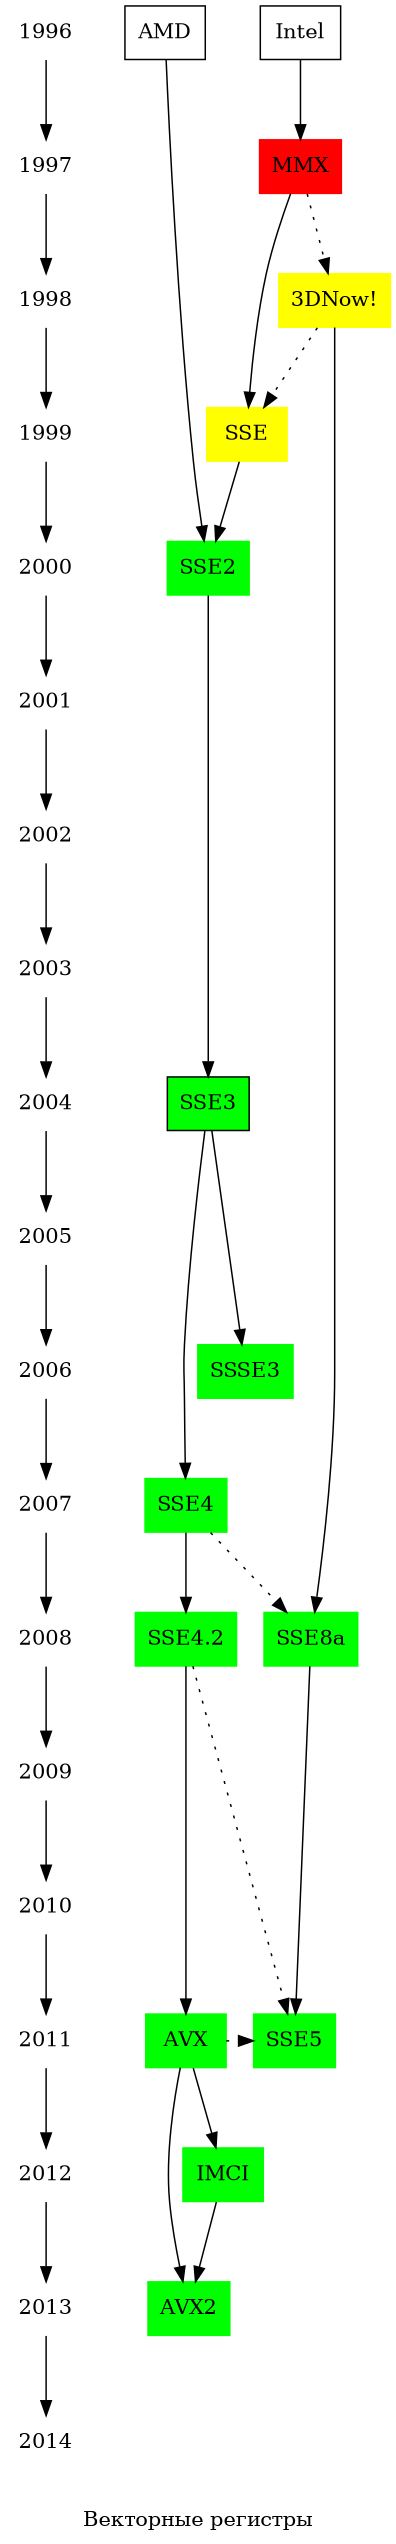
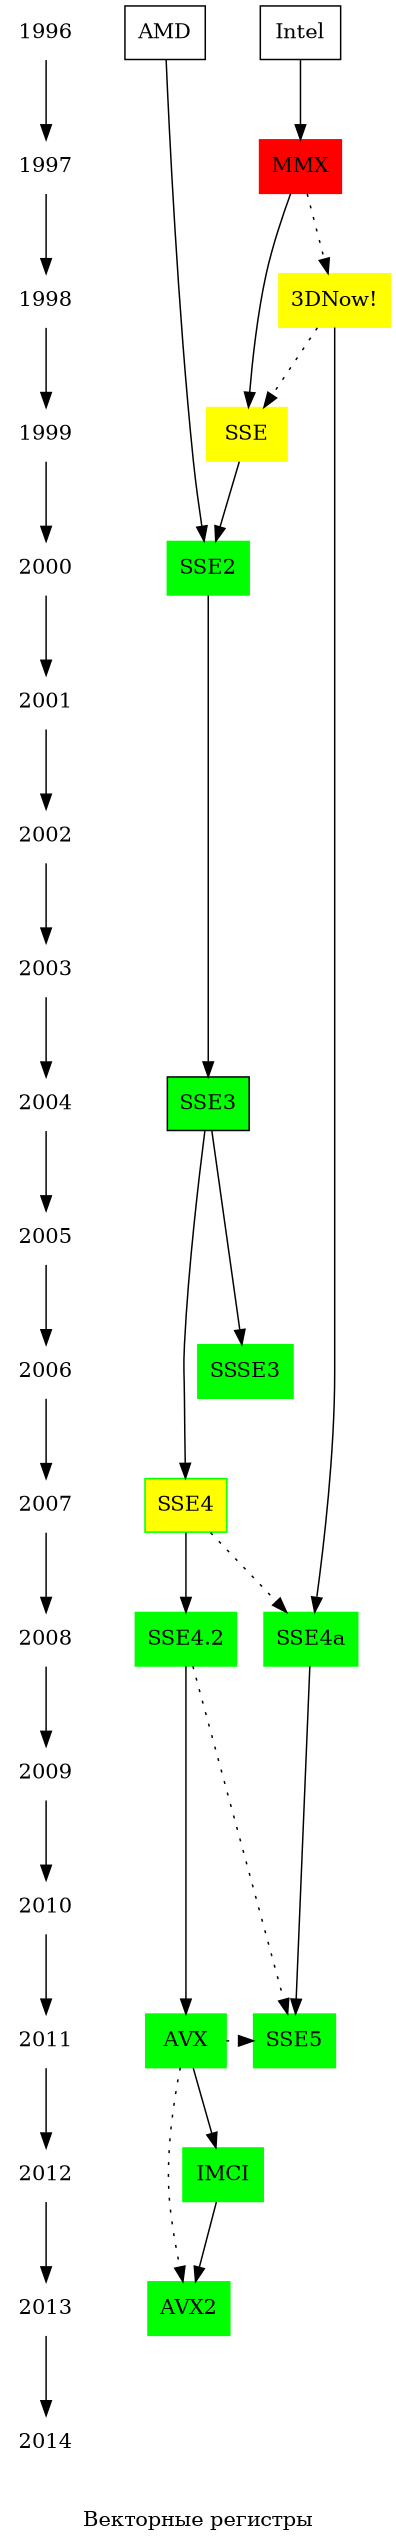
(186, 1505) -> (186, 1505)
(311, 1639) -> (311, 1639)
(169, 2167) -> (169, 2167)
